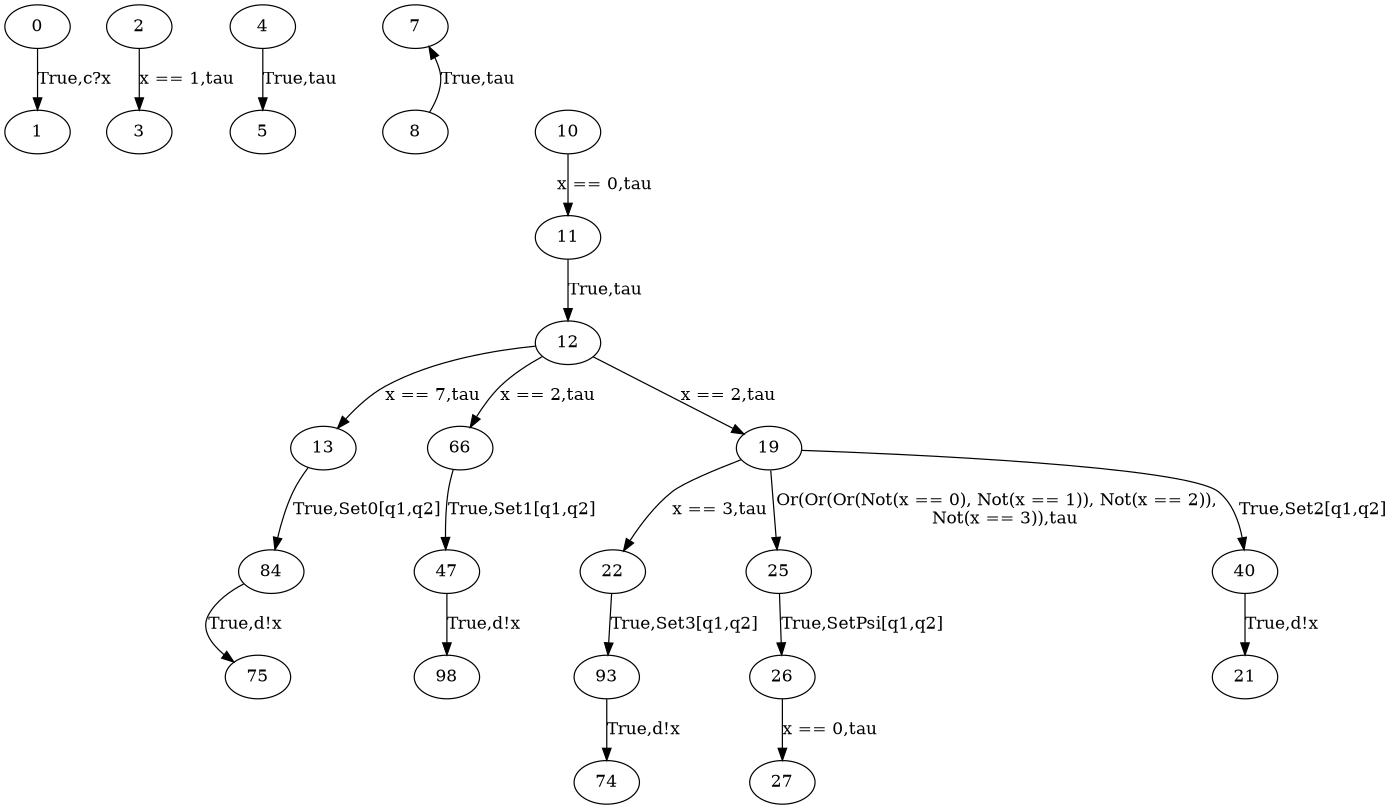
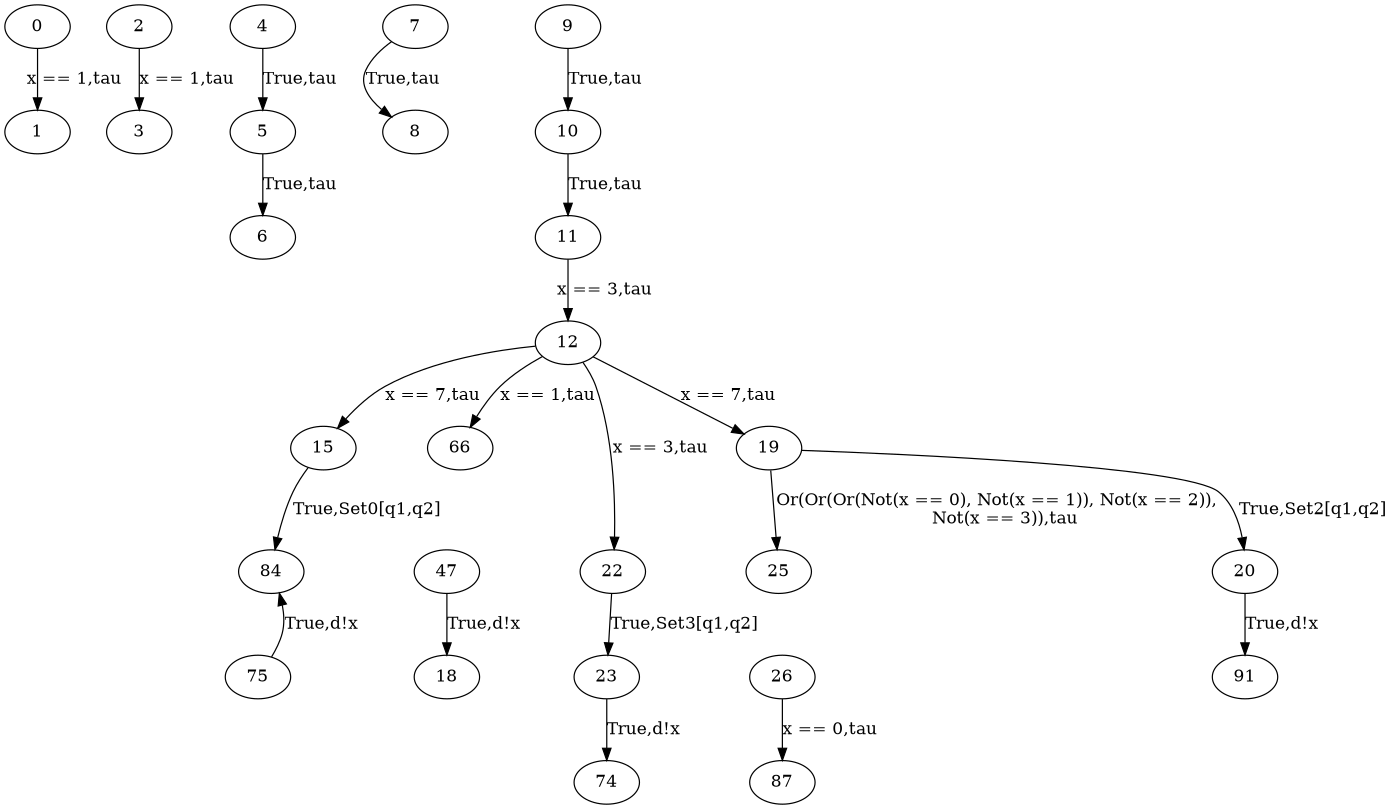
none -> (568, 27)
(74, 79) -> (74, 79)
(440, 86) -> (365, 73)
(605, 185) -> (605, 185)
none -> (263, 237)
(605, 290) -> (605, 290)
(548, 395) -> (548, 395)
(728, 395) -> (728, 395)
(323, 448) -> (323, 448)
(677, 489) -> (610, 447)
(447, 503) -> none
(1245, 572) -> (1245, 572)
(209, 614) -> (282, 632)
(780, 618) -> none
(447, 677) -> (447, 677)
(607, 677) -> (607, 677)
(1245, 677) -> (1245, 677)
(782, 782) -> (782, 782)
